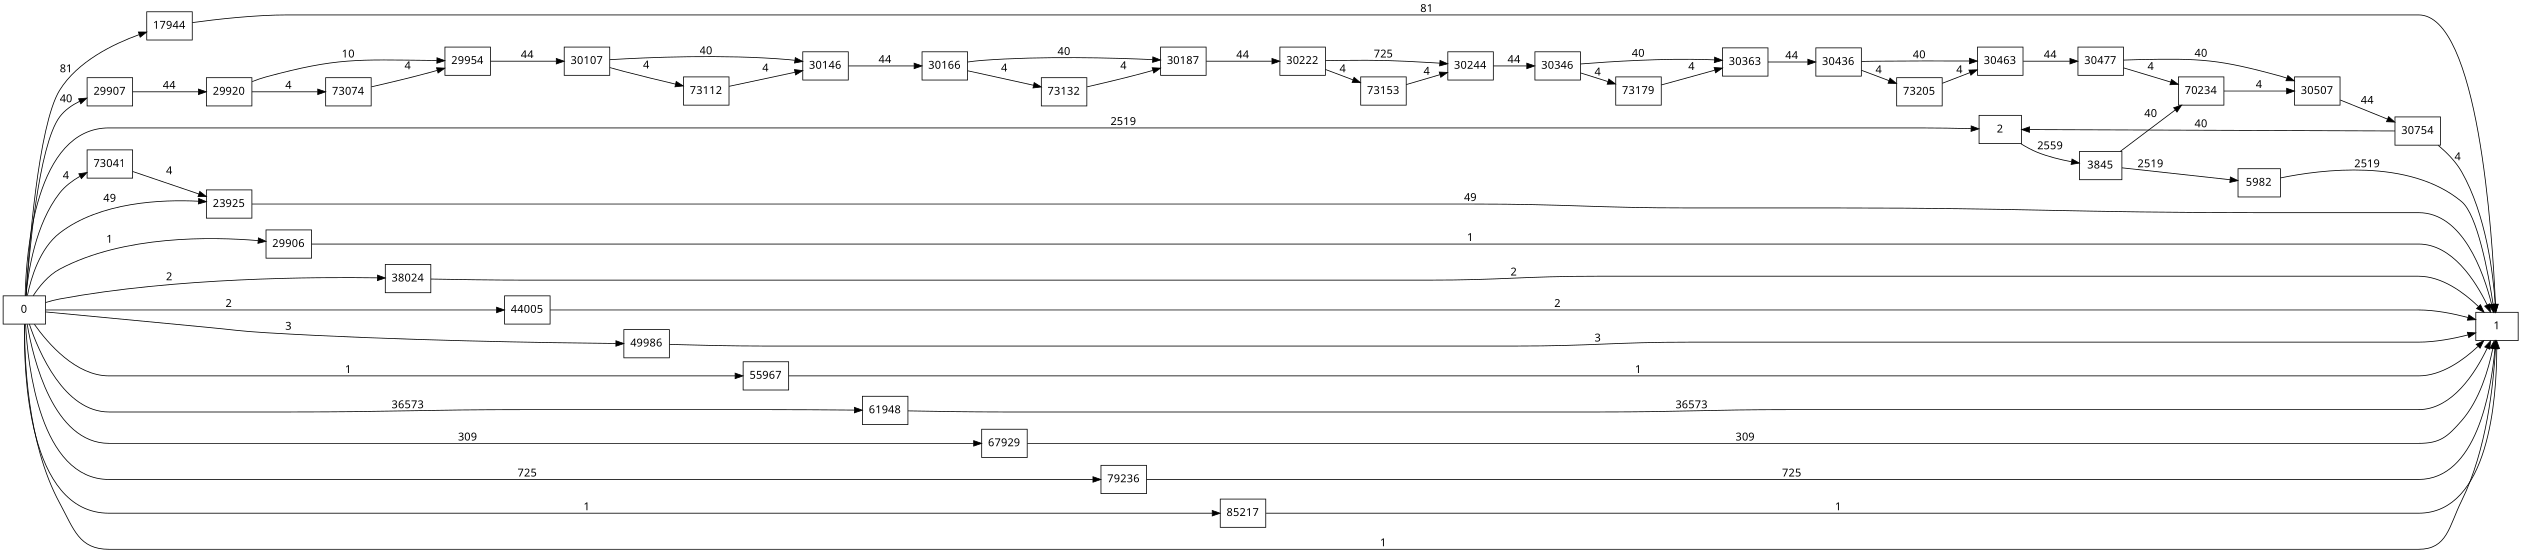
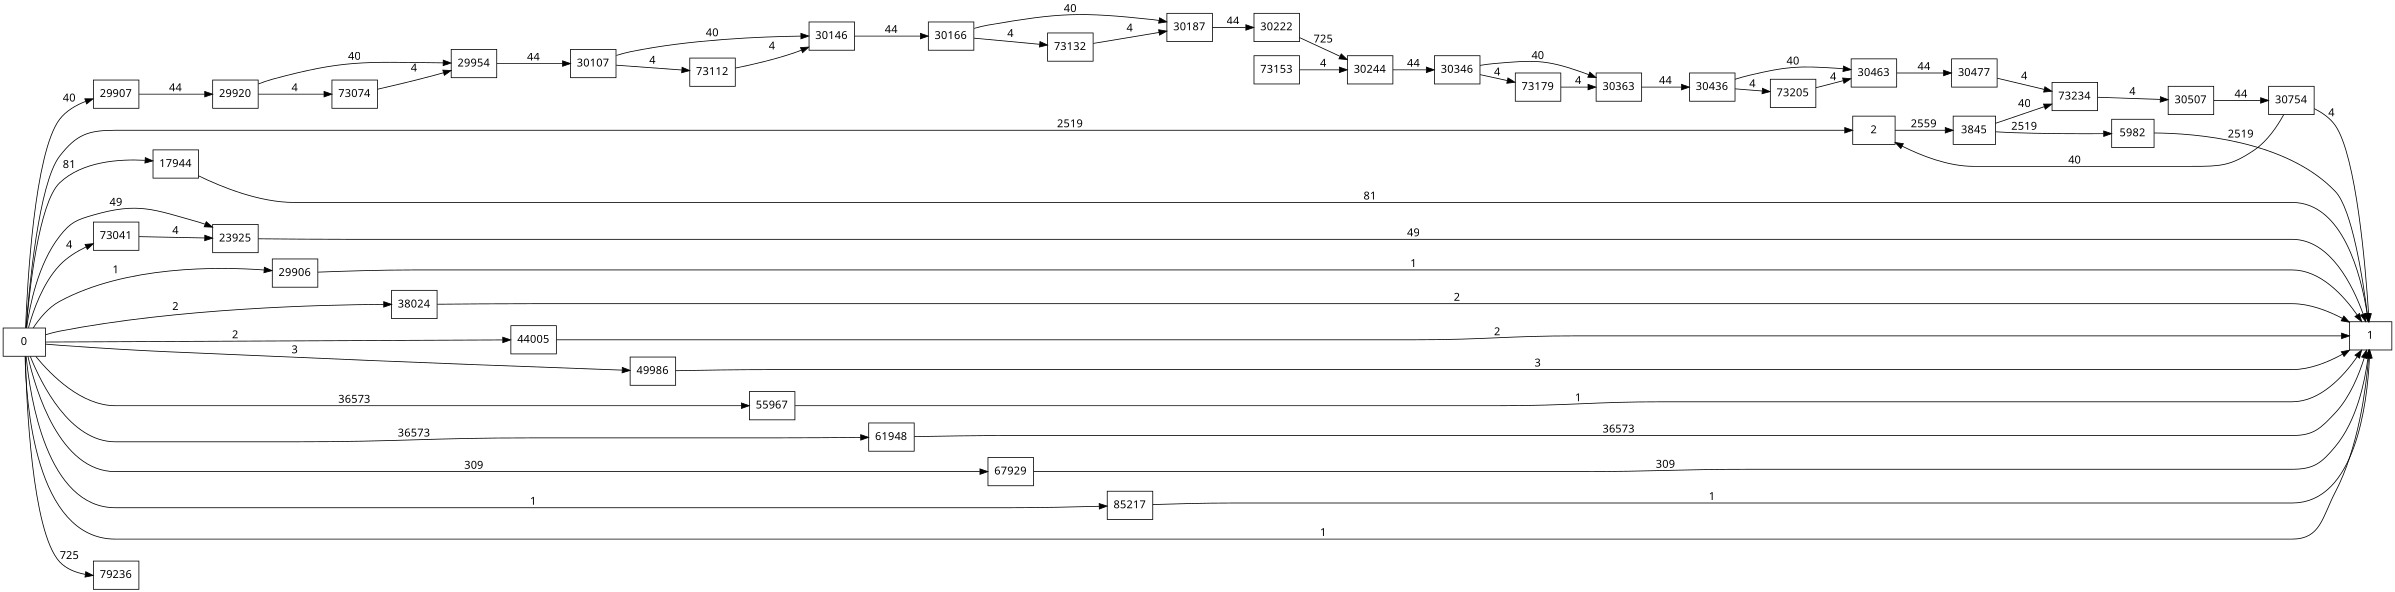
(348, 55) -> (355, 57)
(2206, 61) -> none
(1339, 75) -> none
(2201, 91) -> (2075, 97)
(348, 370) -> (355, 400)
(1865, 479) -> none
